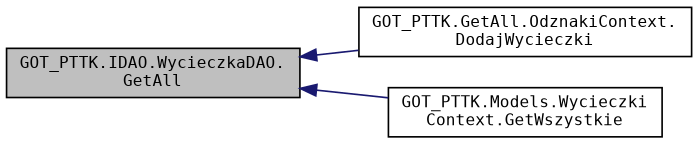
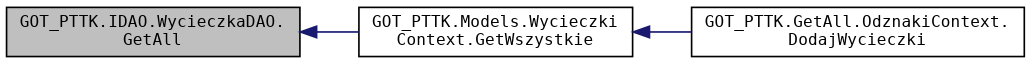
(338, 53) -> (671, 32)
